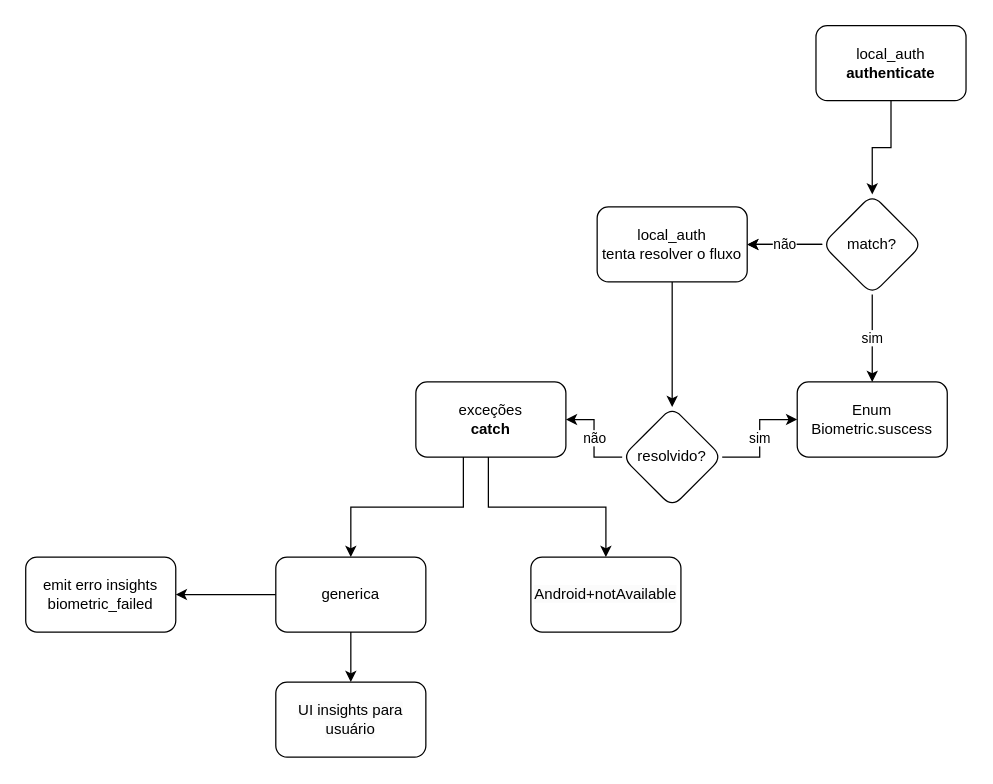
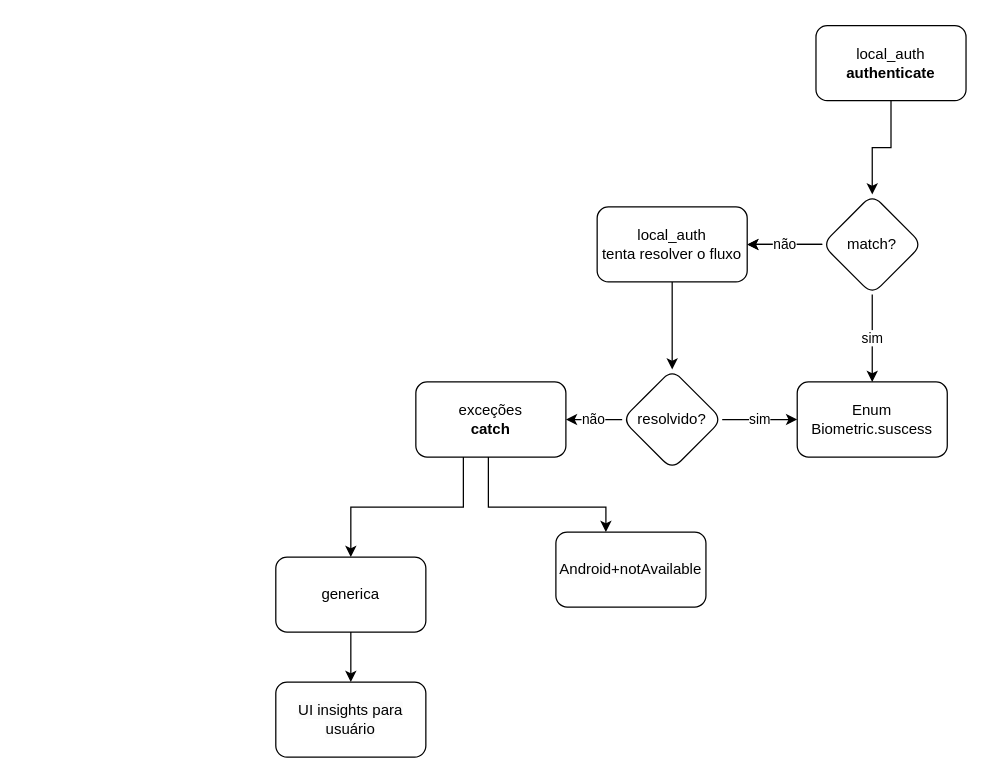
(672, 457) -> (672, 419)
(101, 594) -> none
(230, 594) -> none
(606, 594) -> (631, 569)
